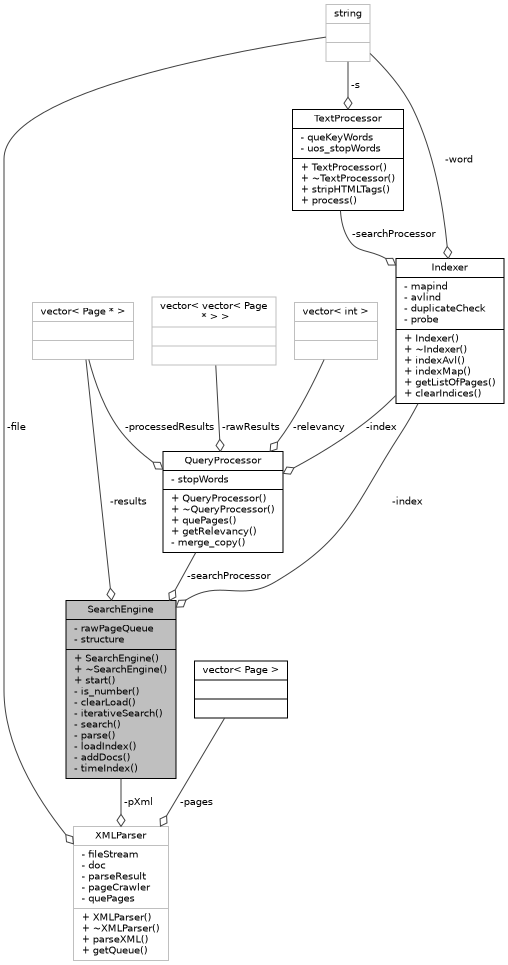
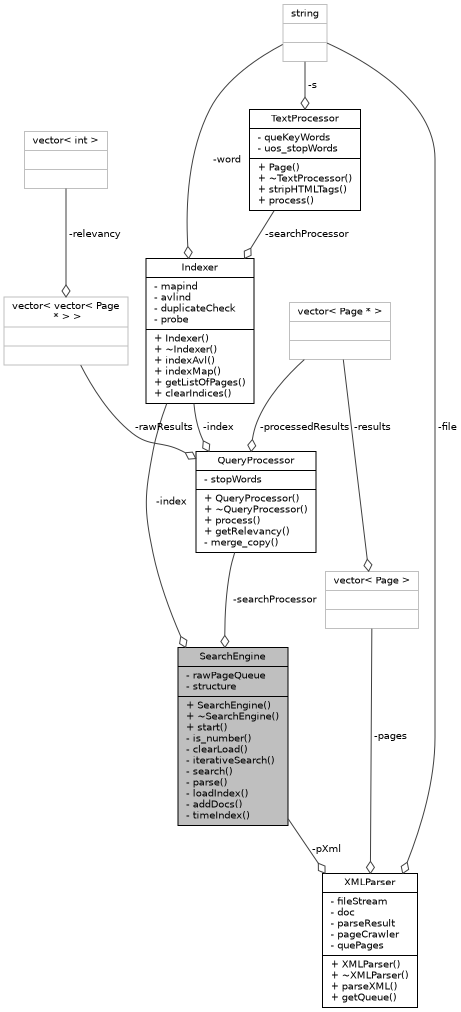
(344, 168) -> (279, 168)
(303, 402) -> (66, 237)
(98, 474) -> (355, 459)
(204, 520) -> (232, 520)
(241, 690) -> (372, 600)
(121, 894) -> (370, 940)
